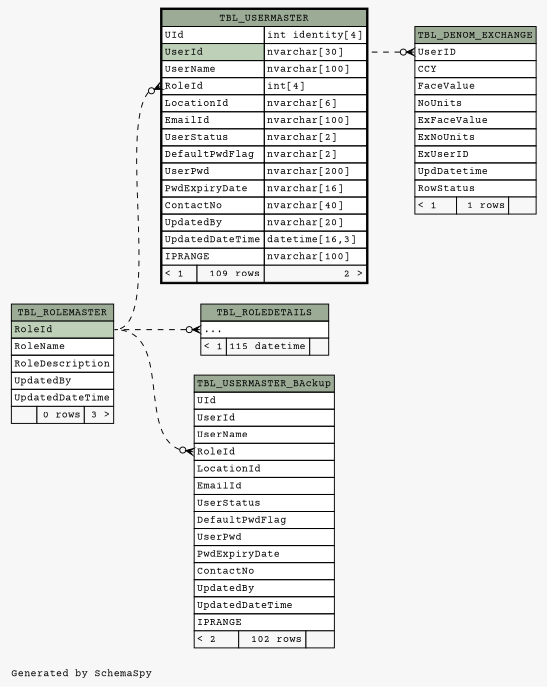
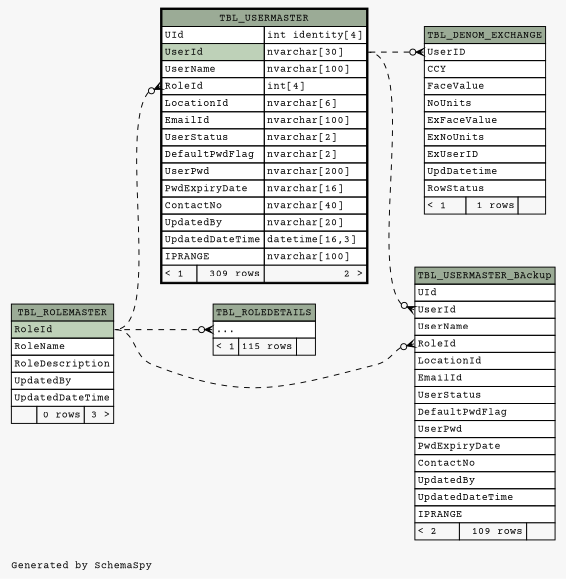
none -> (391, 174)
(235, 273) -> (235, 273)
(268, 346) -> (268, 346)
(277, 639) -> (498, 531)
